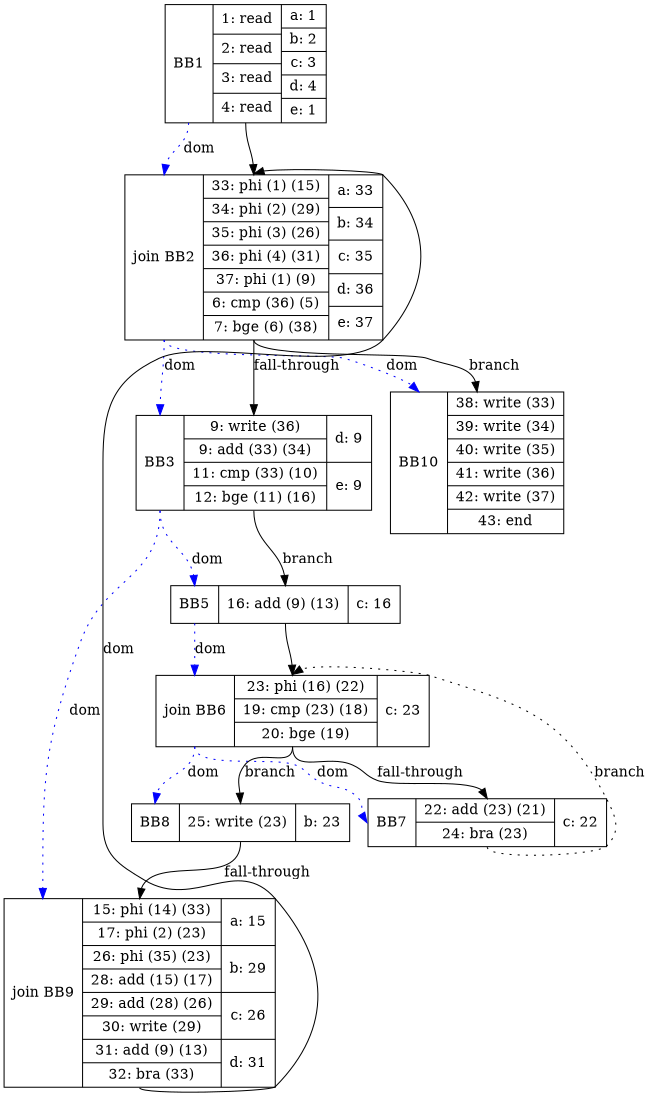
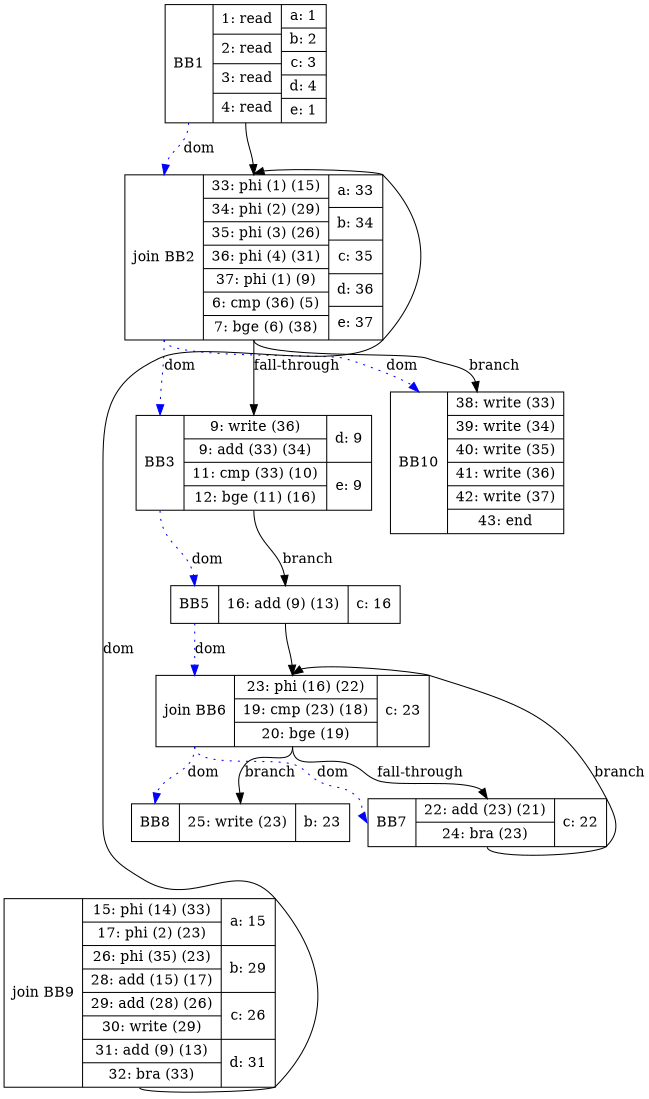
(66, 686) -> none
(553, 728) -> (553, 728)
(195, 870) -> none
